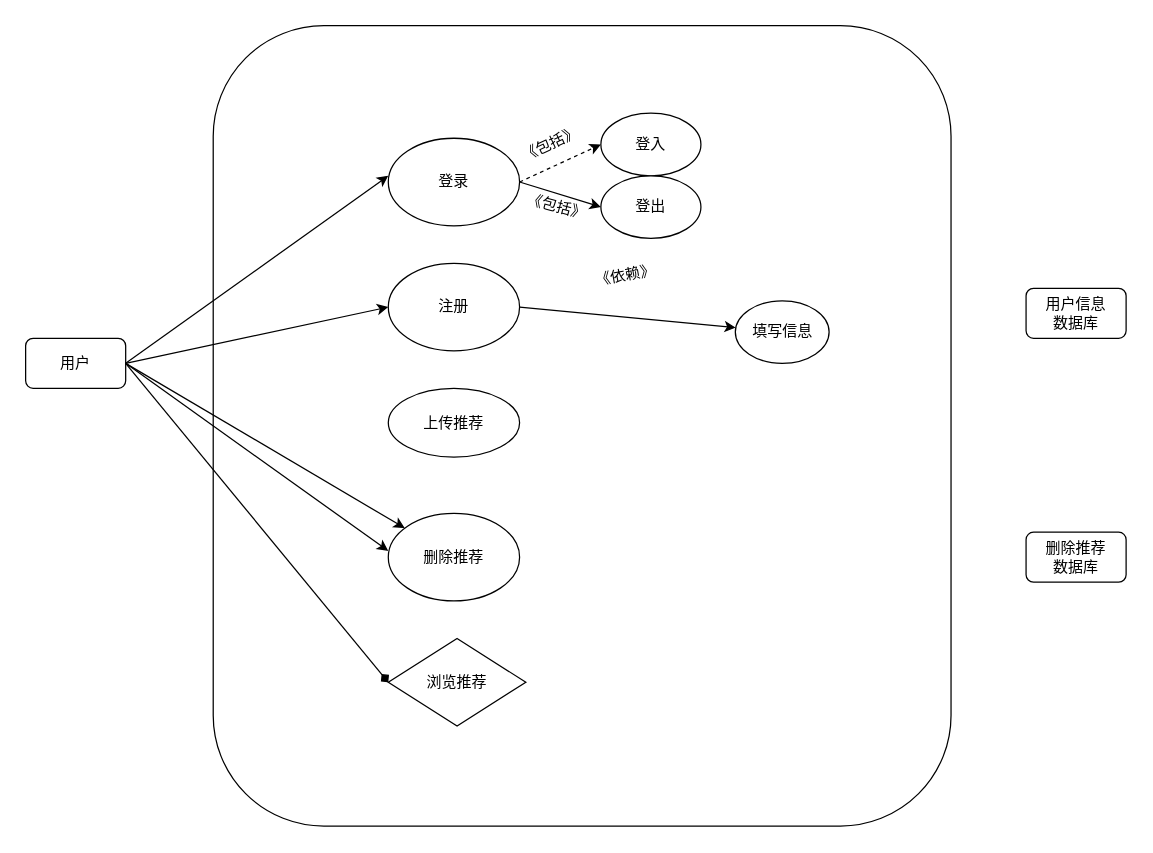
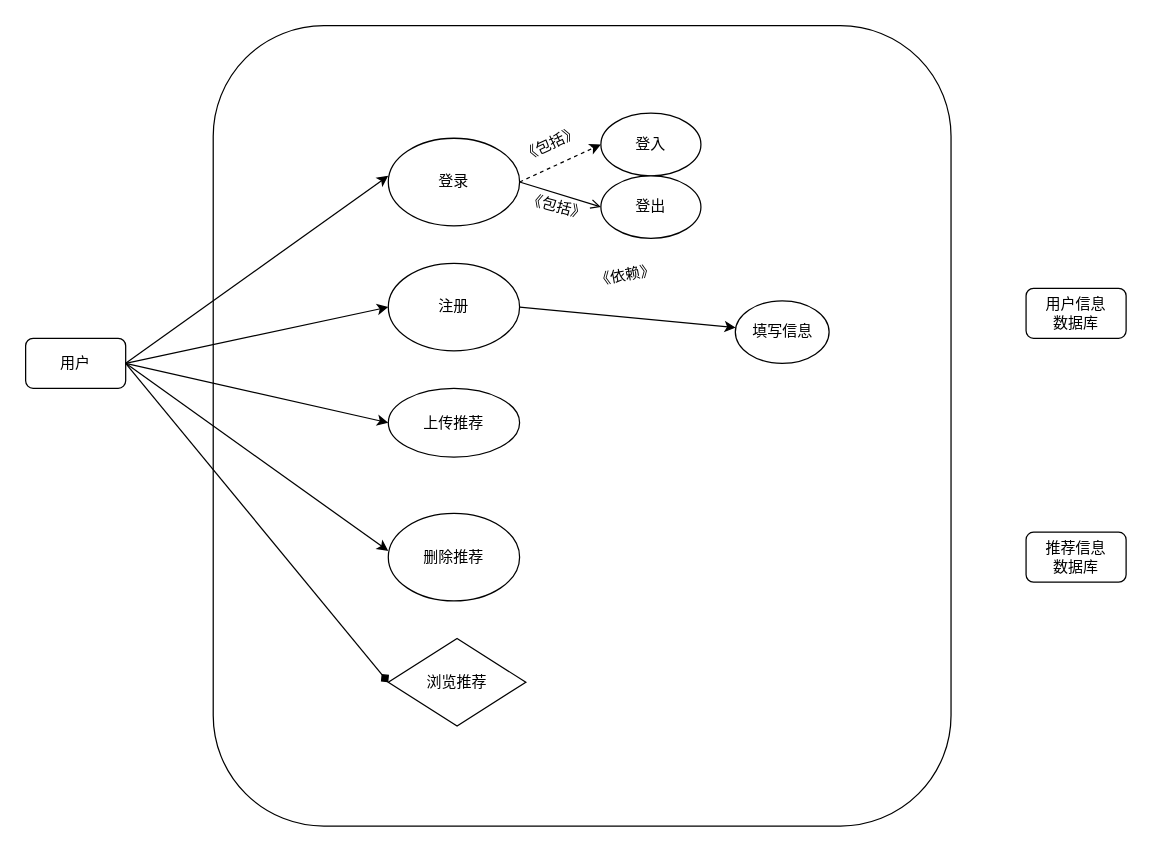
(591, 204) -> (593, 205)
(268, 447) -> (255, 392)
(1076, 557) -> (1076, 557)
